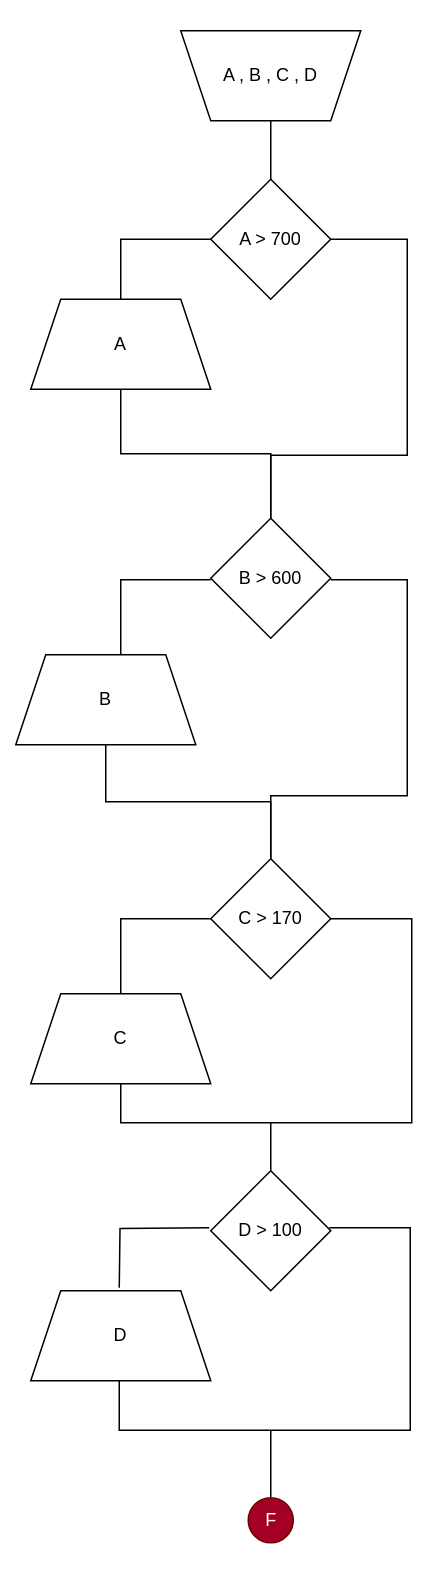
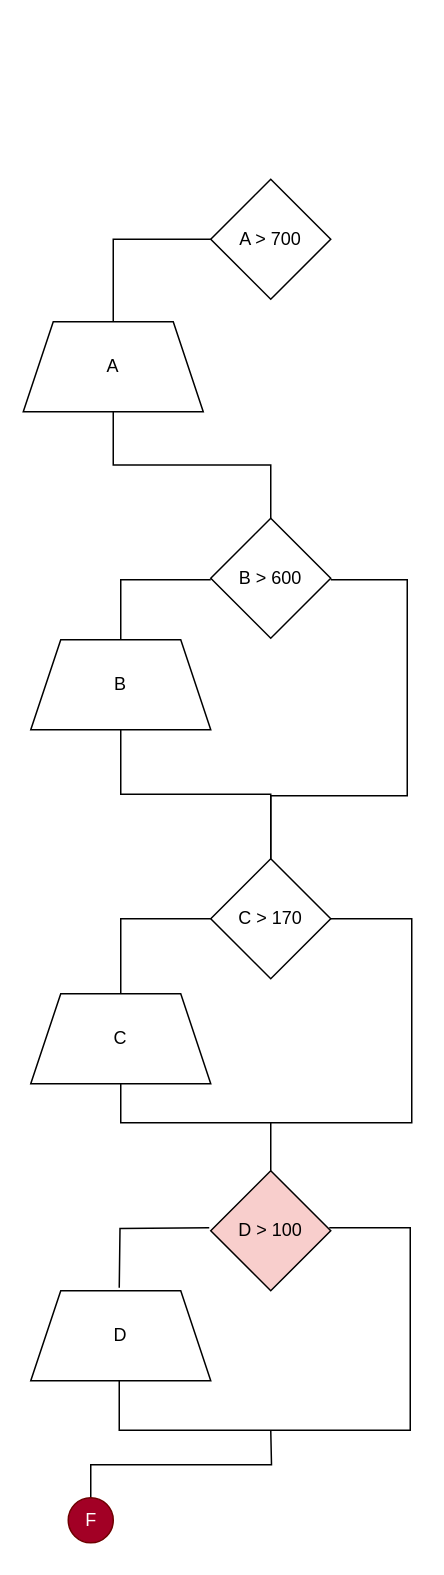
(271, 76) -> none
(271, 150) -> none
(121, 344) -> (113, 367)
(407, 376) -> none
(106, 700) -> (121, 685)
(271, 1231) -> (271, 1231)
(271, 1520) -> (91, 1520)
